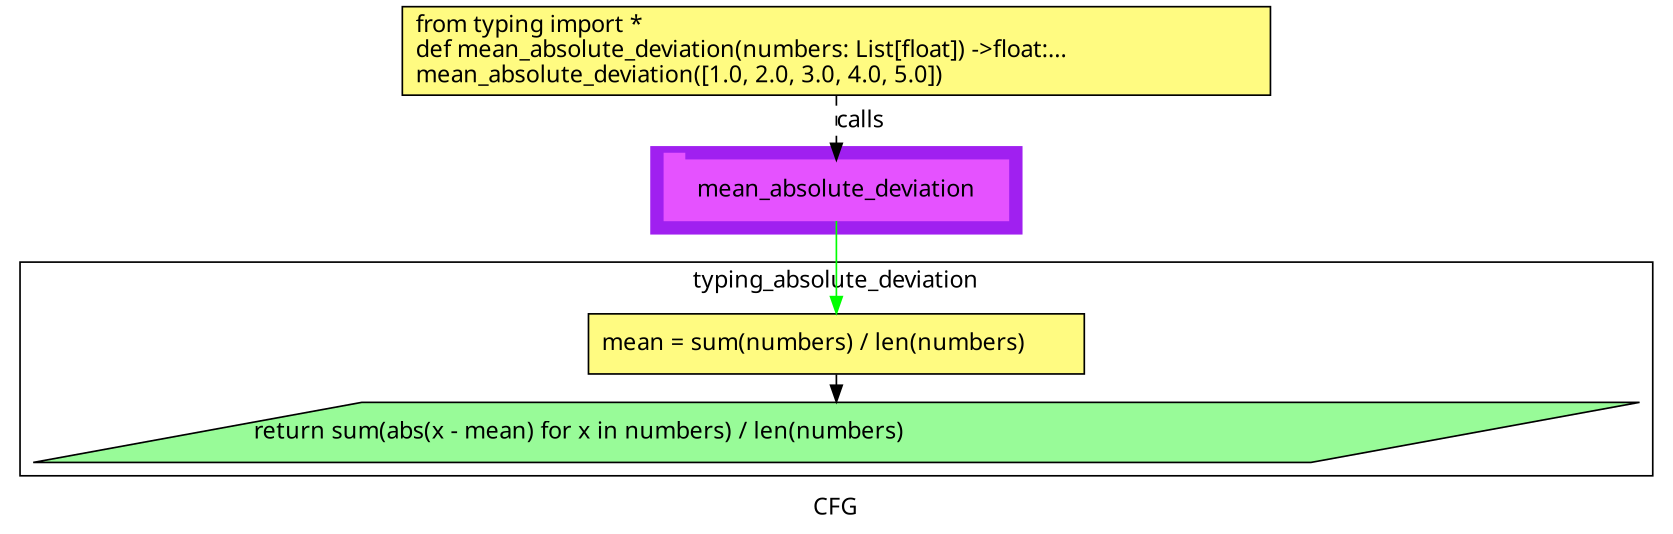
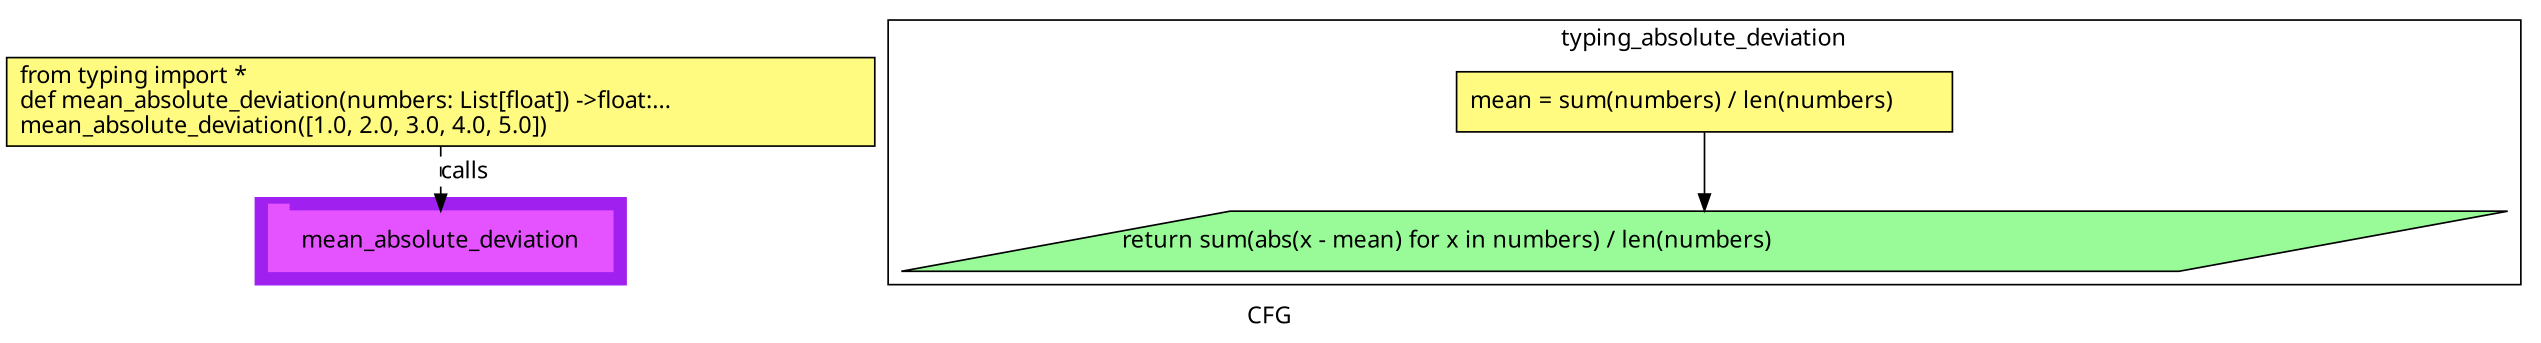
(836, 251) -> none
